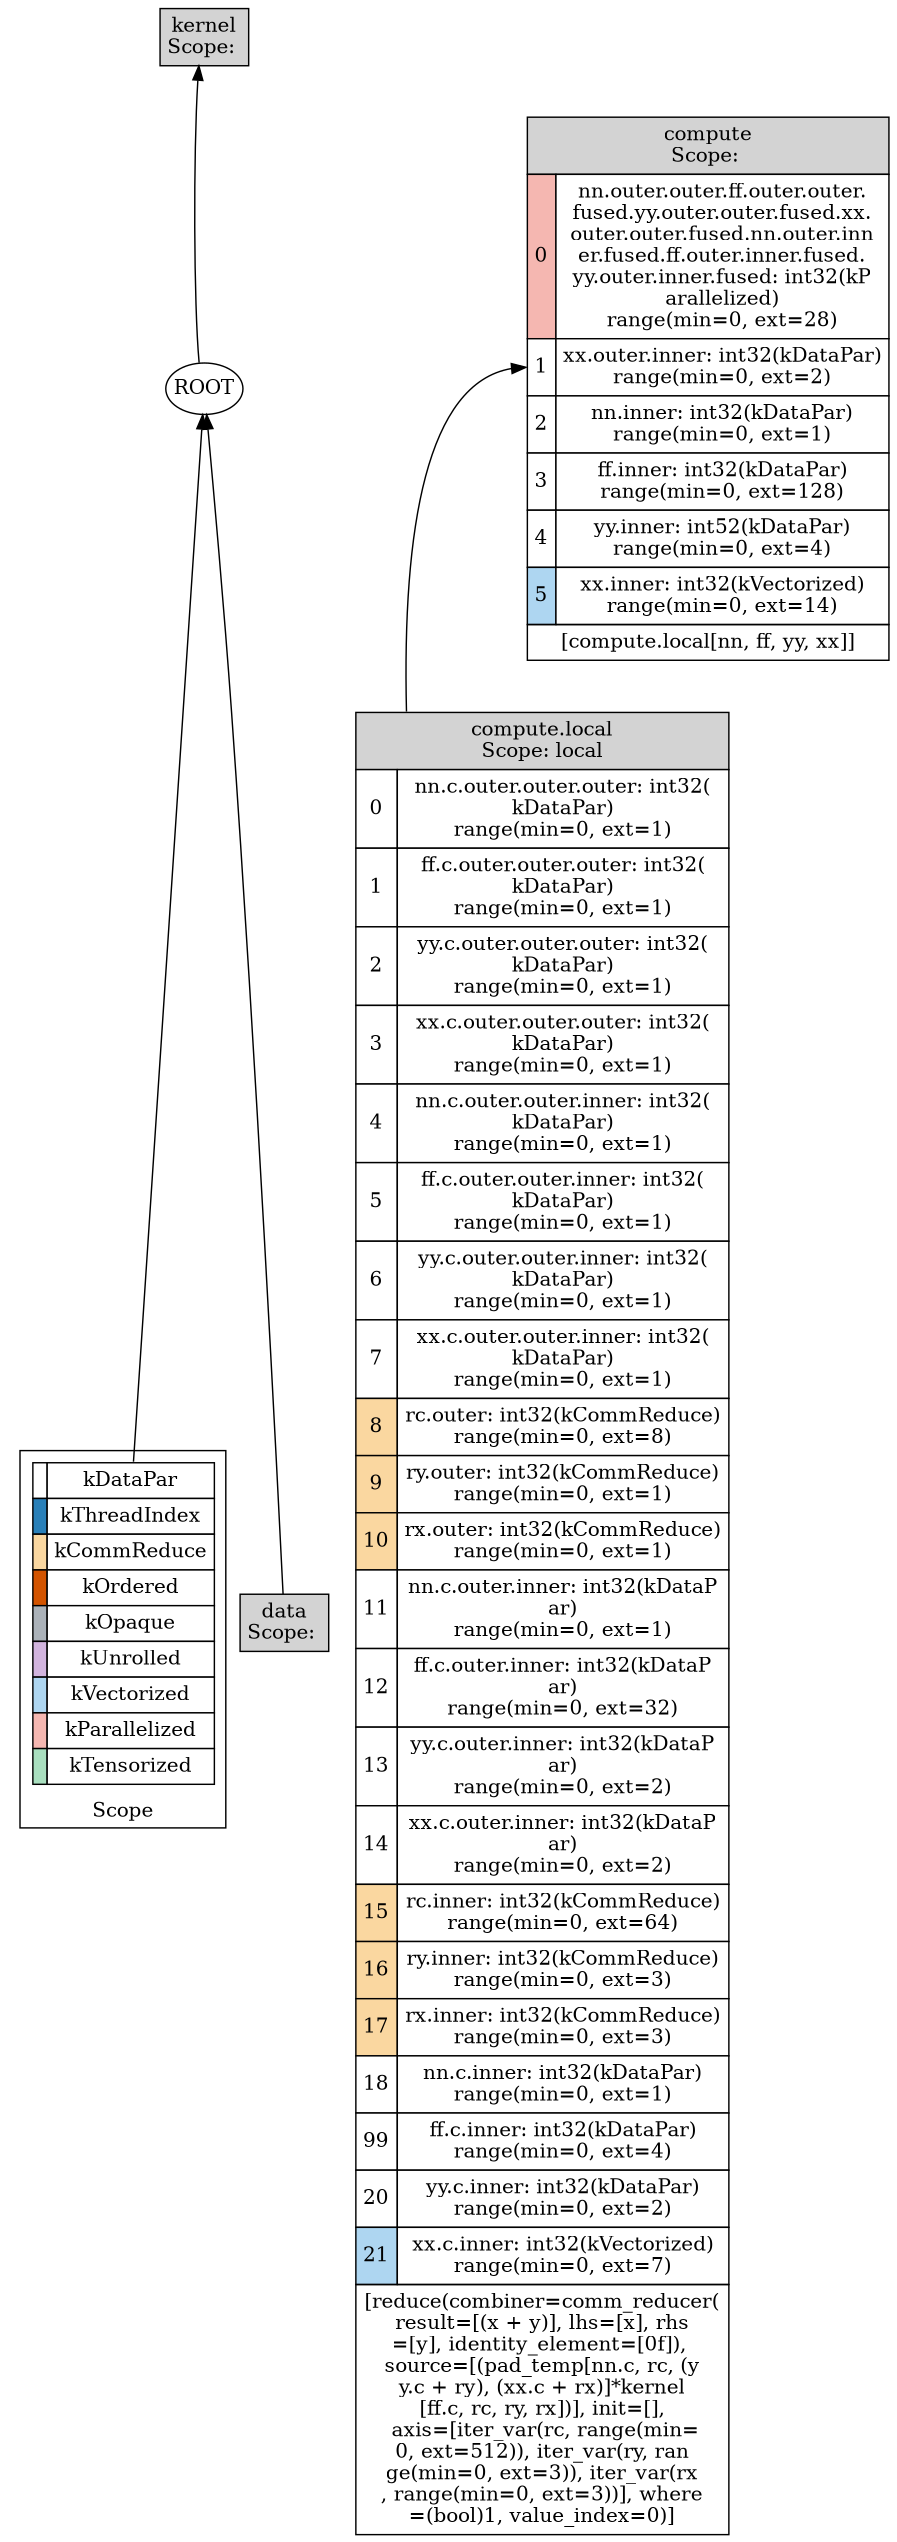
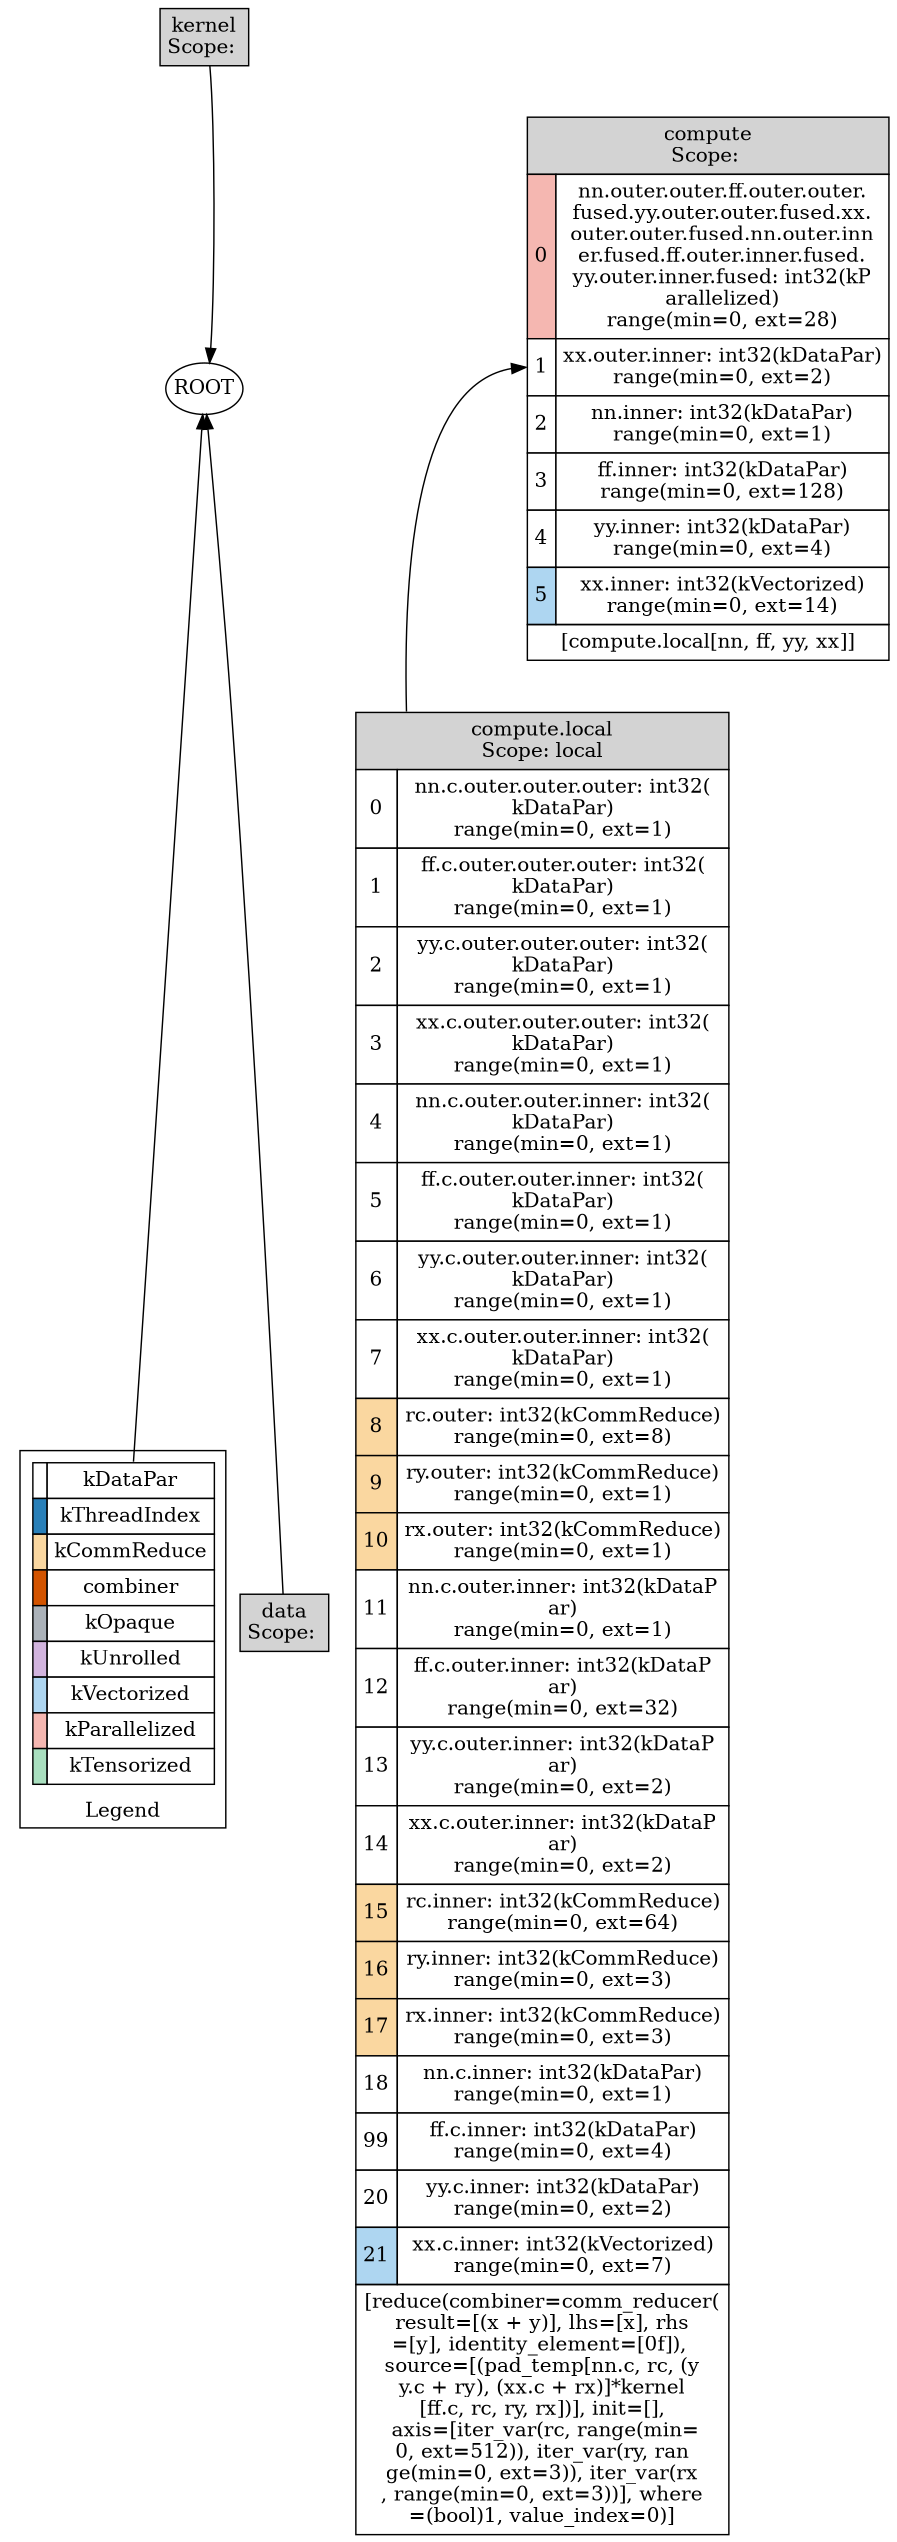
(195, 222) -> (214, 207)
(722, 527) -> (722, 527)
(131, 1587) -> (131, 1587)
(123, 1811) -> (123, 1811)
